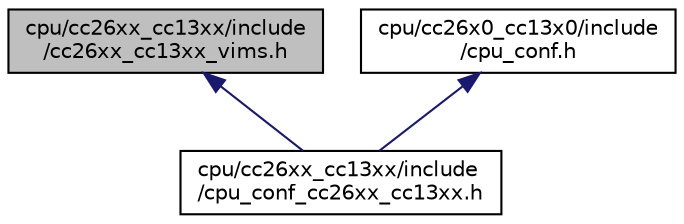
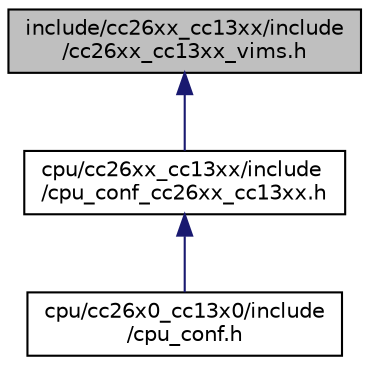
(166, 41) -> (185, 41)
(421, 118) -> (185, 264)
